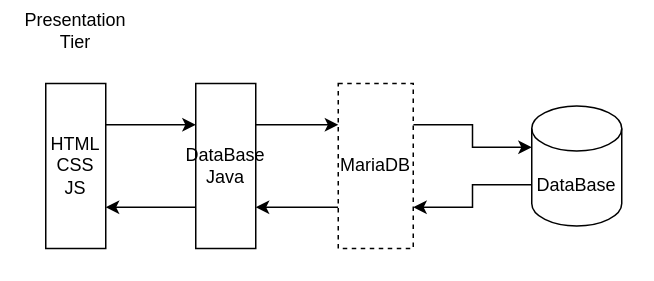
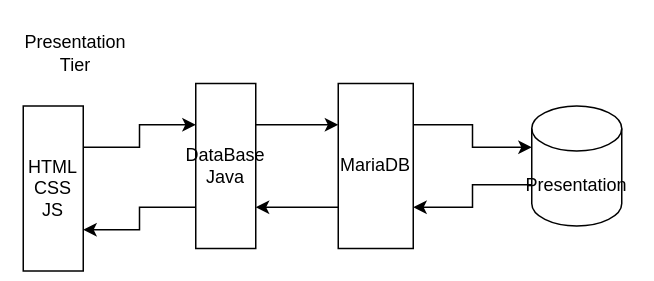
(76, 31) -> (76, 53)
(76, 166) -> (53, 188)
(376, 166) -> (376, 166)
(577, 185) -> (577, 185)
